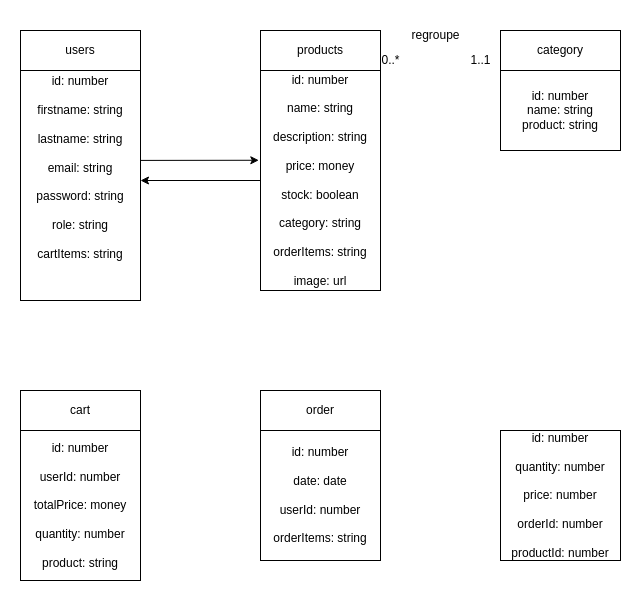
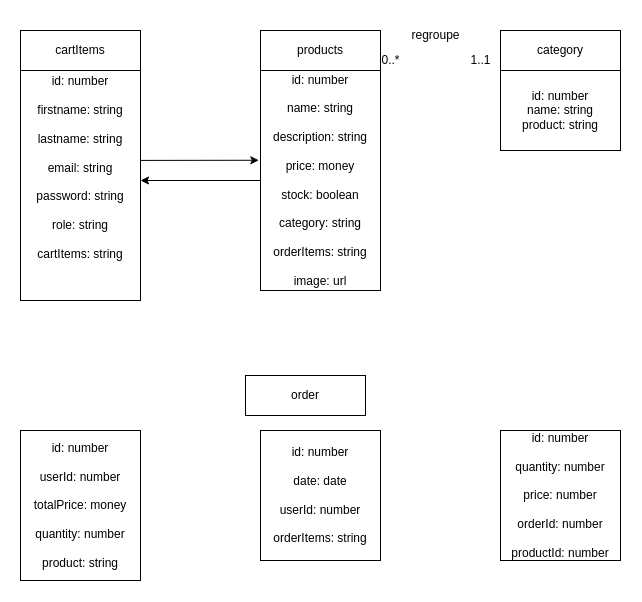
(81, 51) -> (81, 51)
(81, 411) -> none
(321, 411) -> (306, 396)
